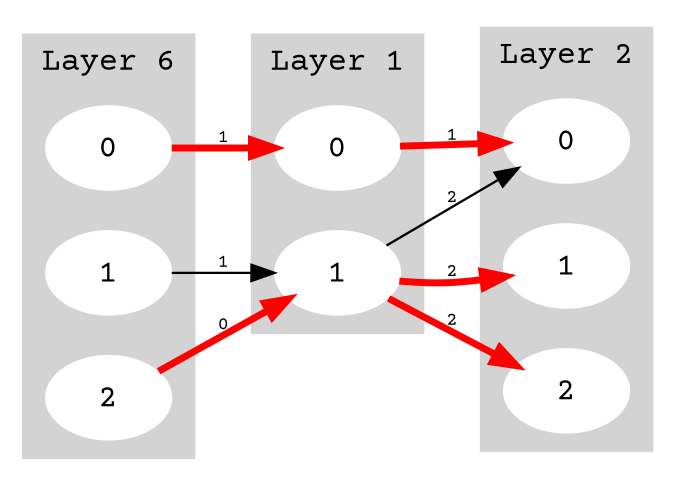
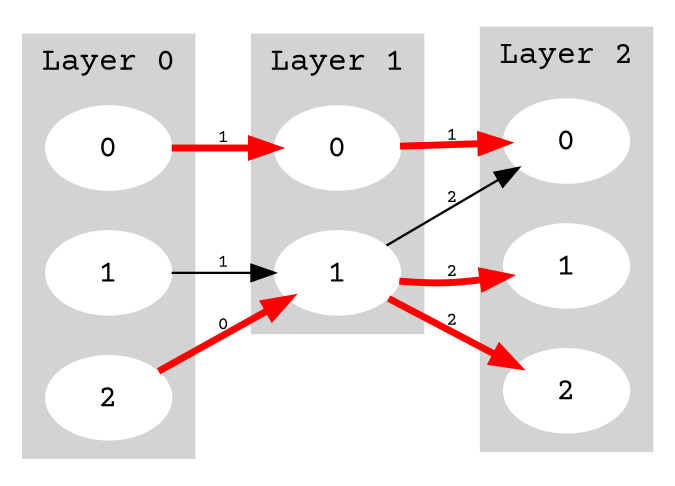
(109, 61) -> (109, 61)
